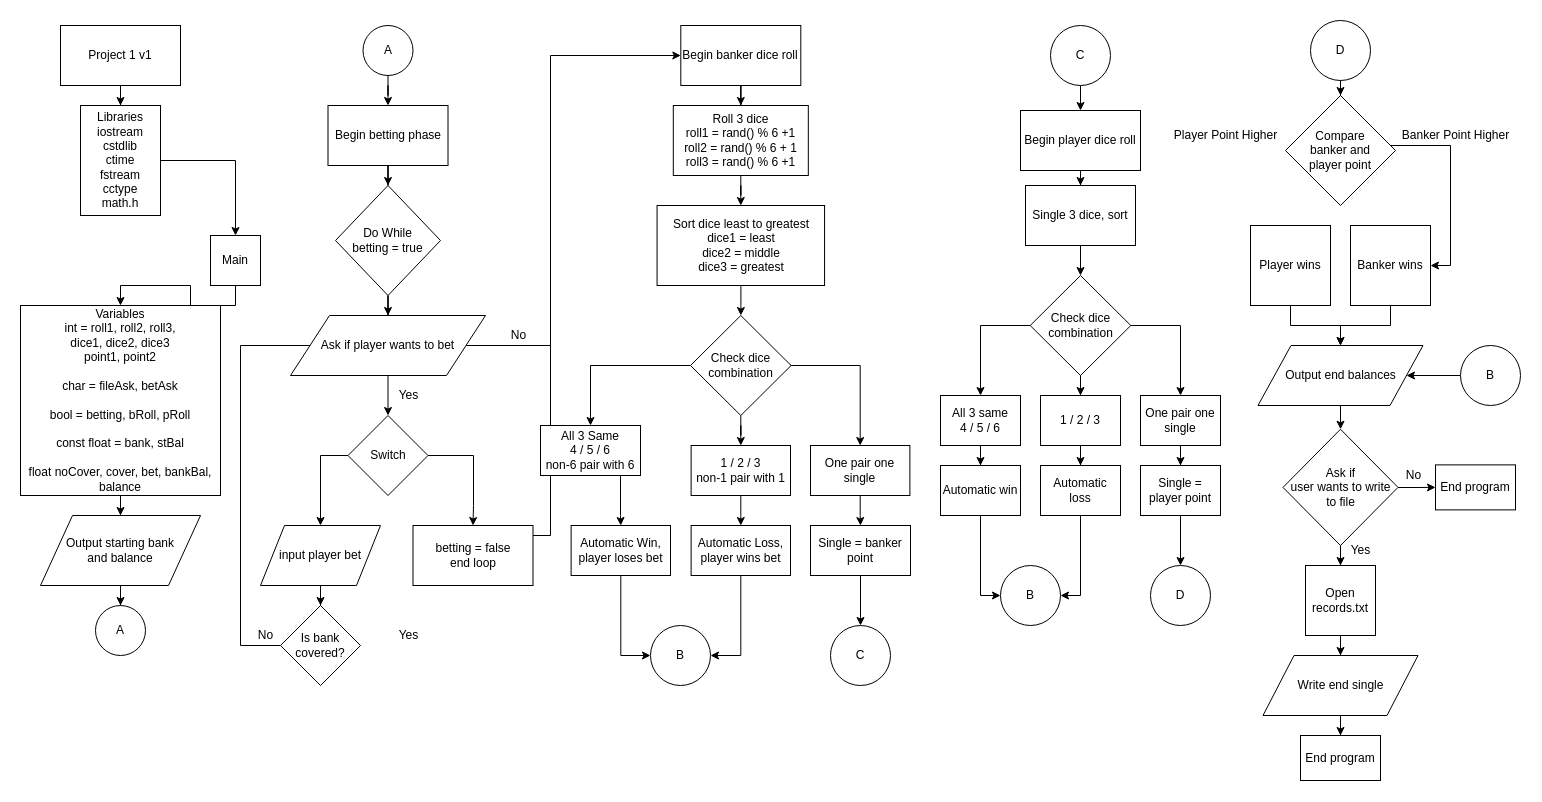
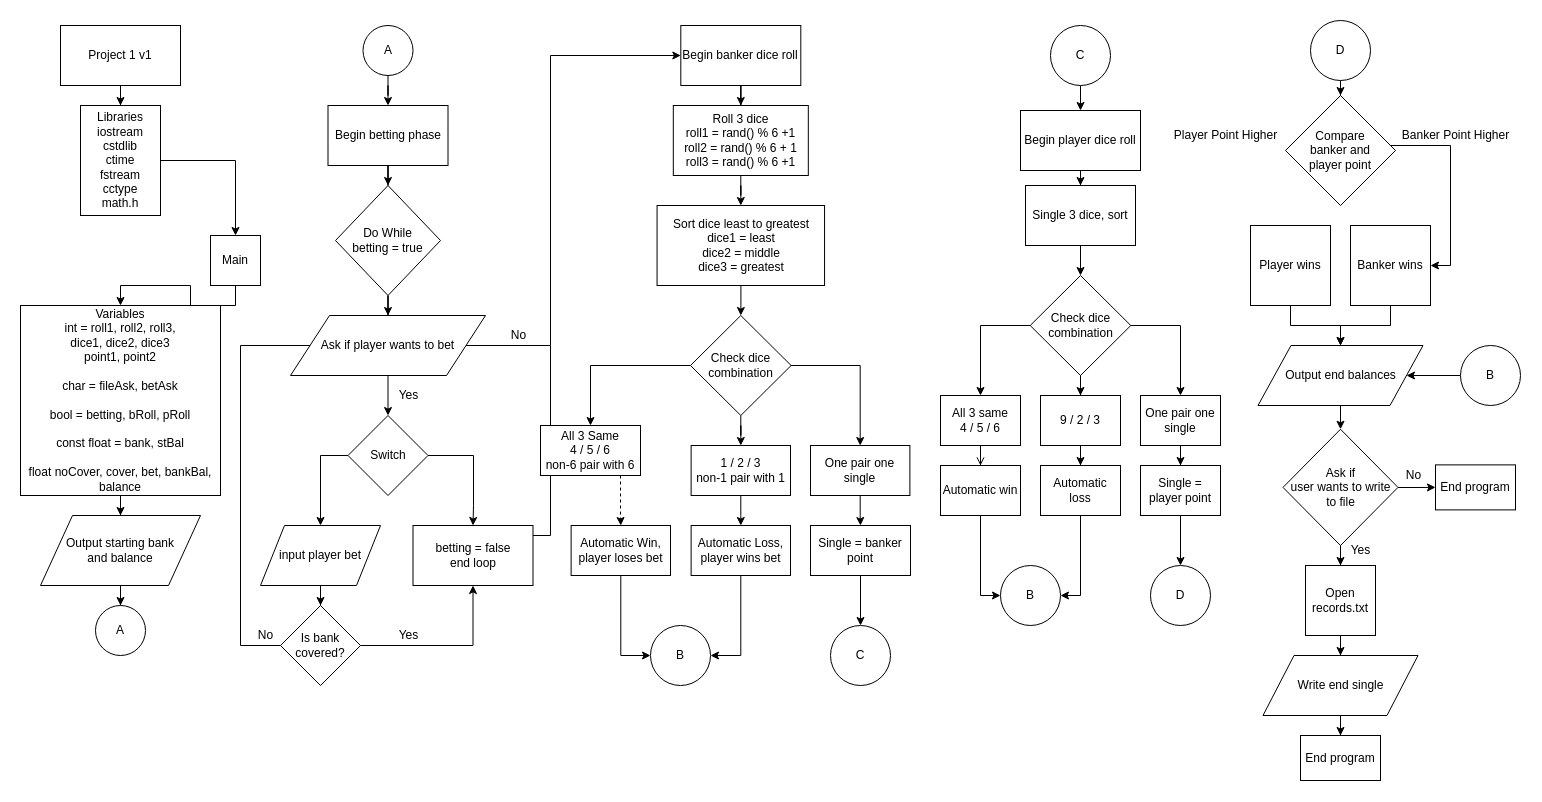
(1081, 421) -> (1081, 421)
(981, 457) -> (981, 459)
(621, 497) -> (621, 497)
none -> (443, 646)
